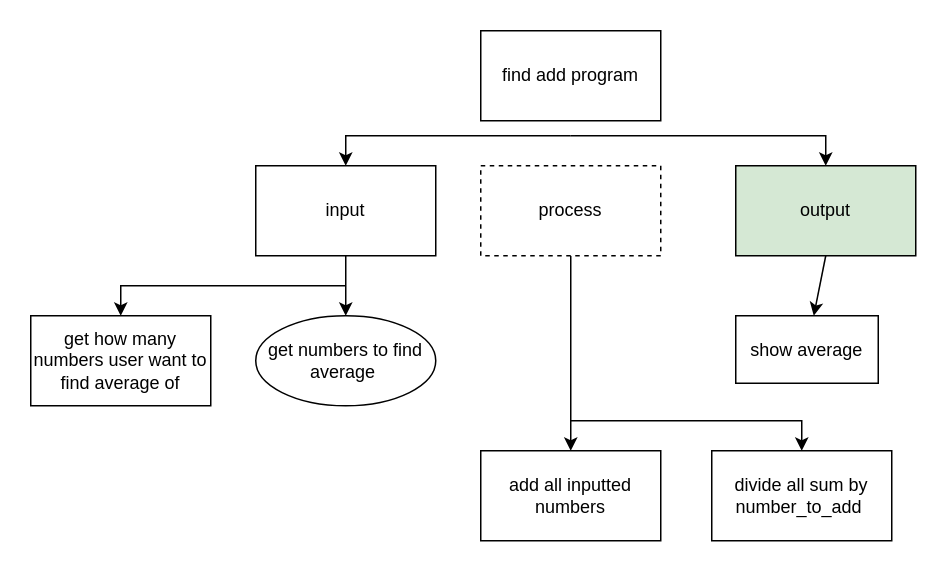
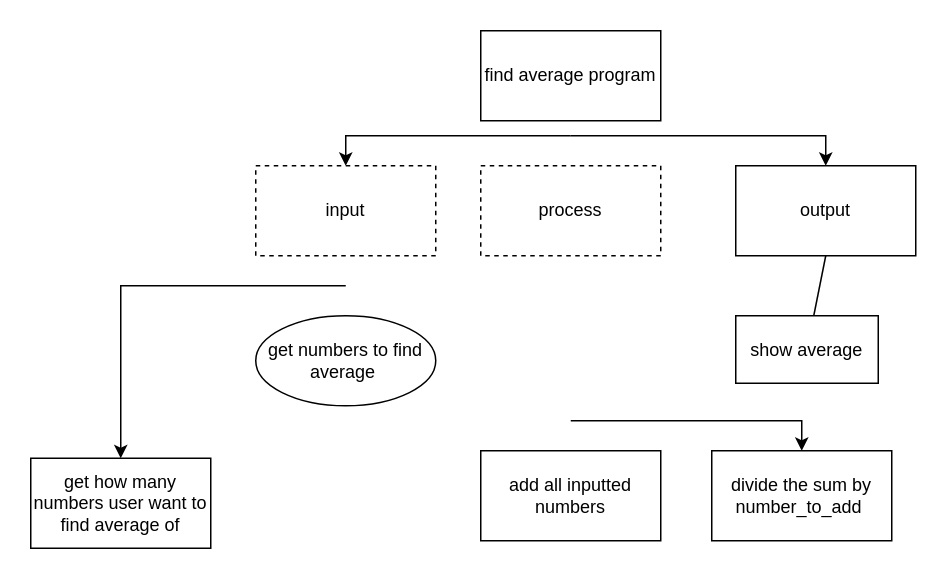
(571, 76) -> (571, 76)
(346, 211) -> (346, 211)
(826, 211) -> (826, 211)
(346, 281) -> none
(816, 304) -> (815, 308)
(571, 348) -> none
(121, 361) -> (121, 503)
(802, 496) -> (802, 496)
